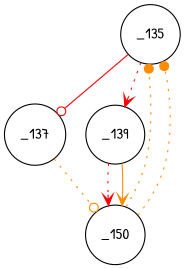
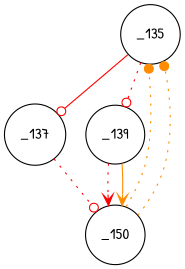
(135, 80) -> (134, 81)
(73, 182) -> (73, 182)
